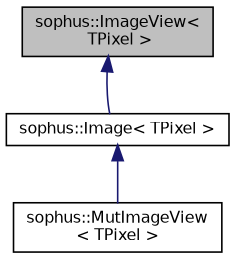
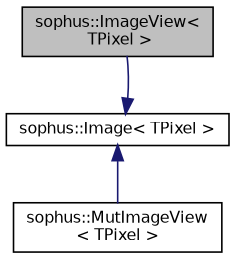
(107, 93) -> (128, 77)
